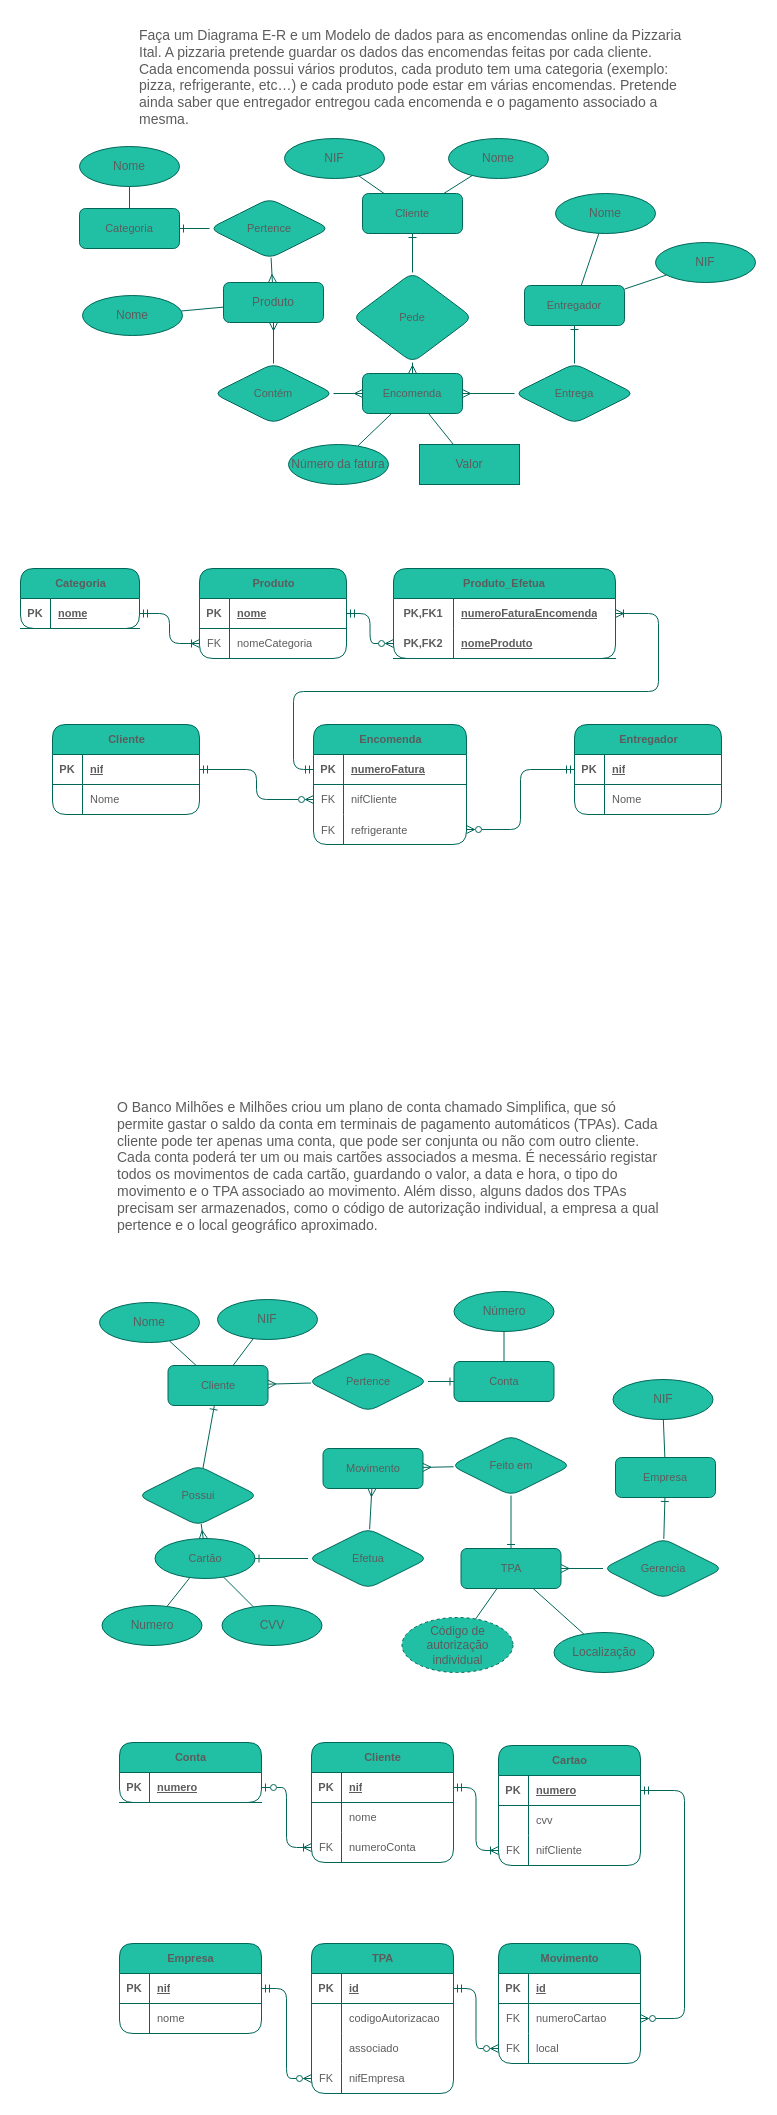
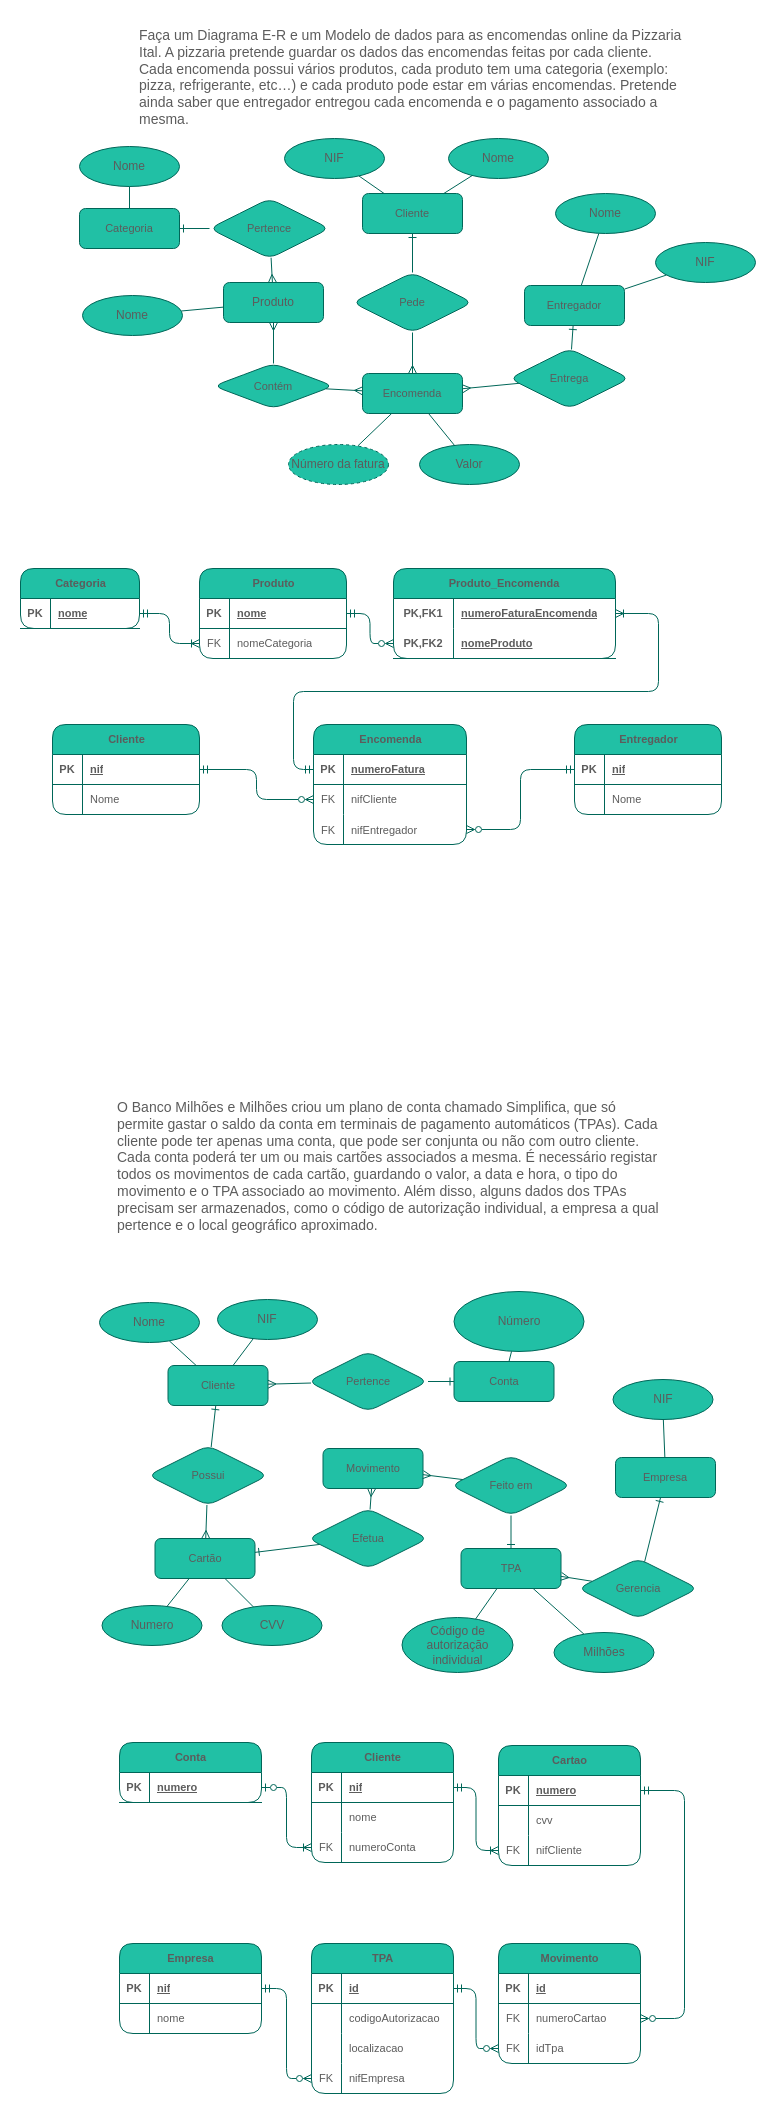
(413, 318) -> (413, 303)
(274, 394) -> (274, 386)
(575, 394) -> (570, 379)
(339, 465) -> (339, 465)
(470, 465) -> (470, 465)
(505, 584) -> (505, 584)
(387, 830) -> (390, 830)
(504, 1312) -> (519, 1322)
(511, 1466) -> (511, 1486)
(198, 1496) -> (208, 1476)
(205, 1559) -> (205, 1559)
(368, 1559) -> (368, 1539)
(663, 1569) -> (638, 1589)
(458, 1645) -> (458, 1645)
(605, 1653) -> (605, 1653)
(376, 2049) -> (379, 2049)
(549, 2049) -> (550, 2049)
